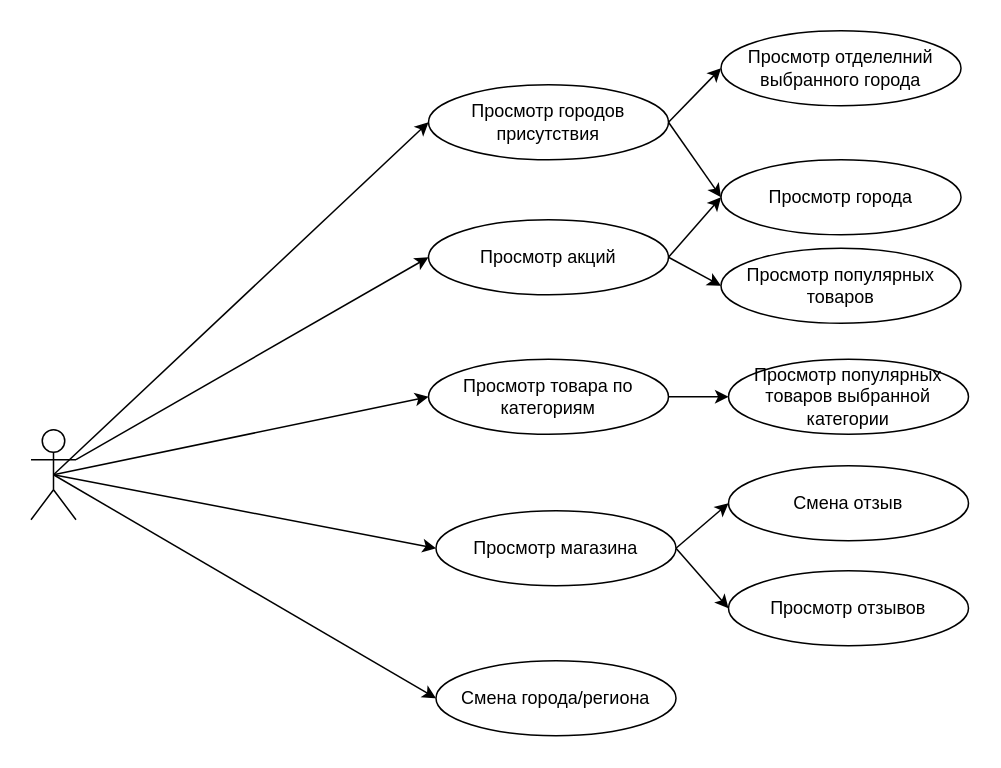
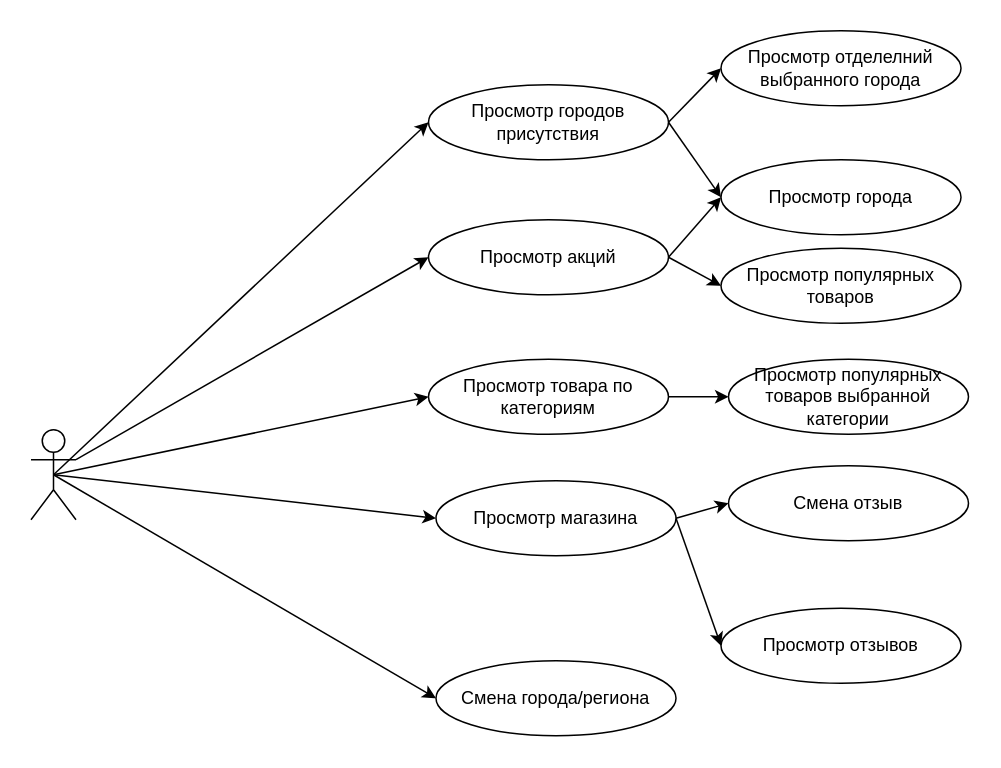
(556, 548) -> (556, 518)
(848, 608) -> (841, 646)
